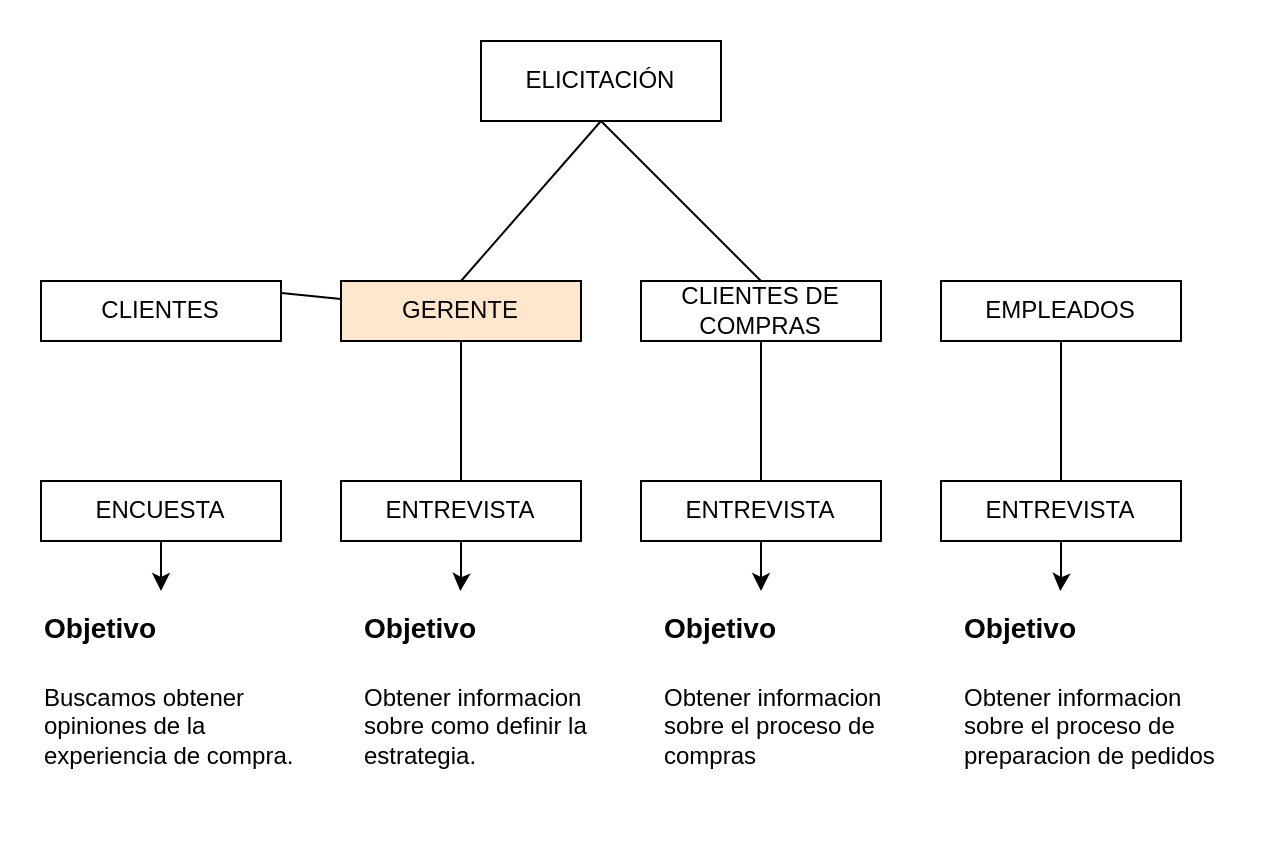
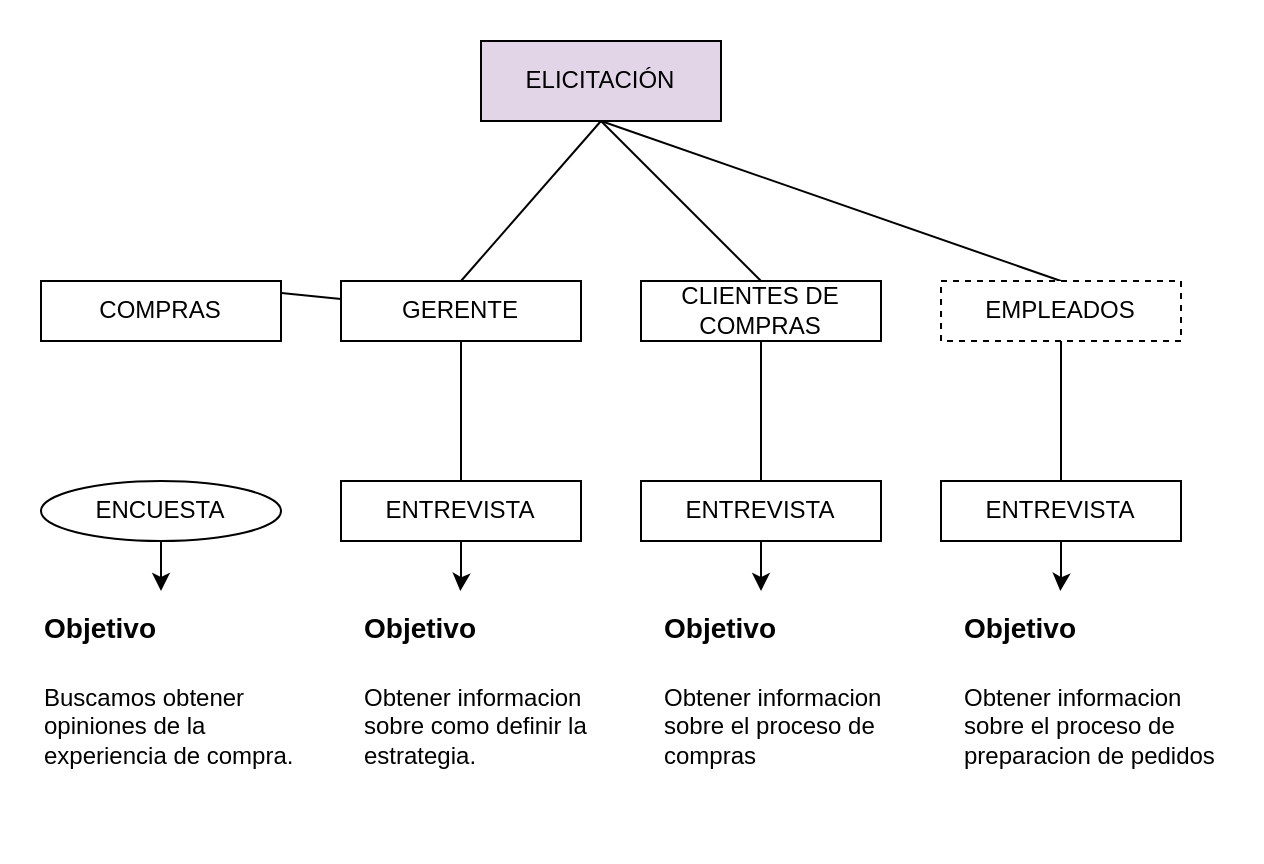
(601, 81) -> (601, 81)
none -> (834, 202)
(161, 311) -> (161, 311)
(461, 311) -> (461, 311)
(1061, 311) -> (1061, 311)
(161, 511) -> (161, 511)
